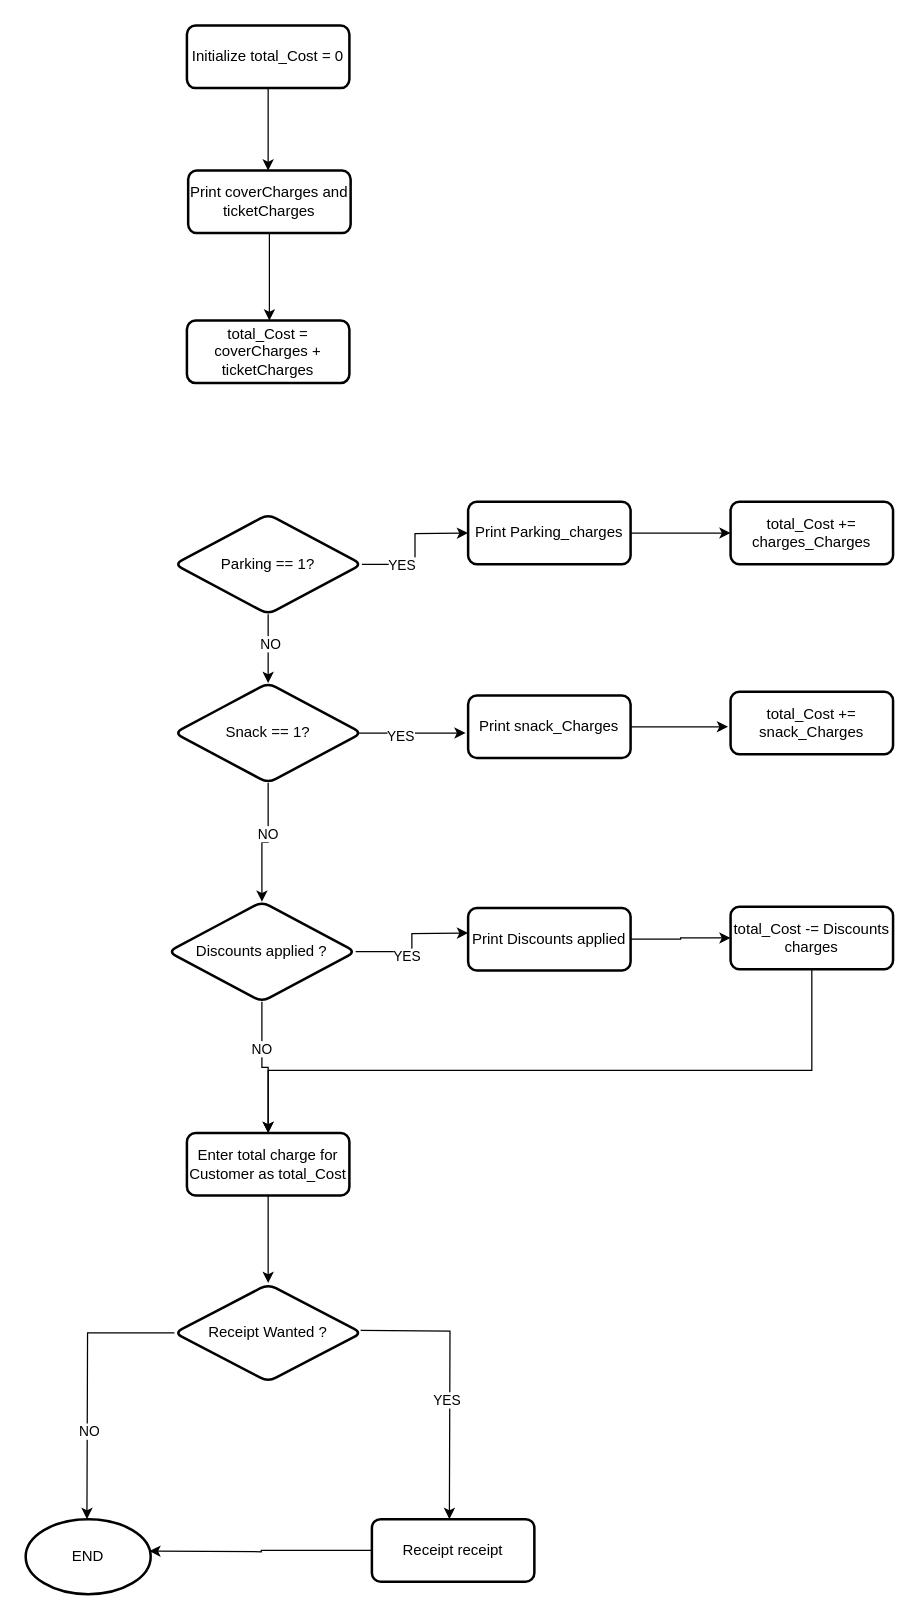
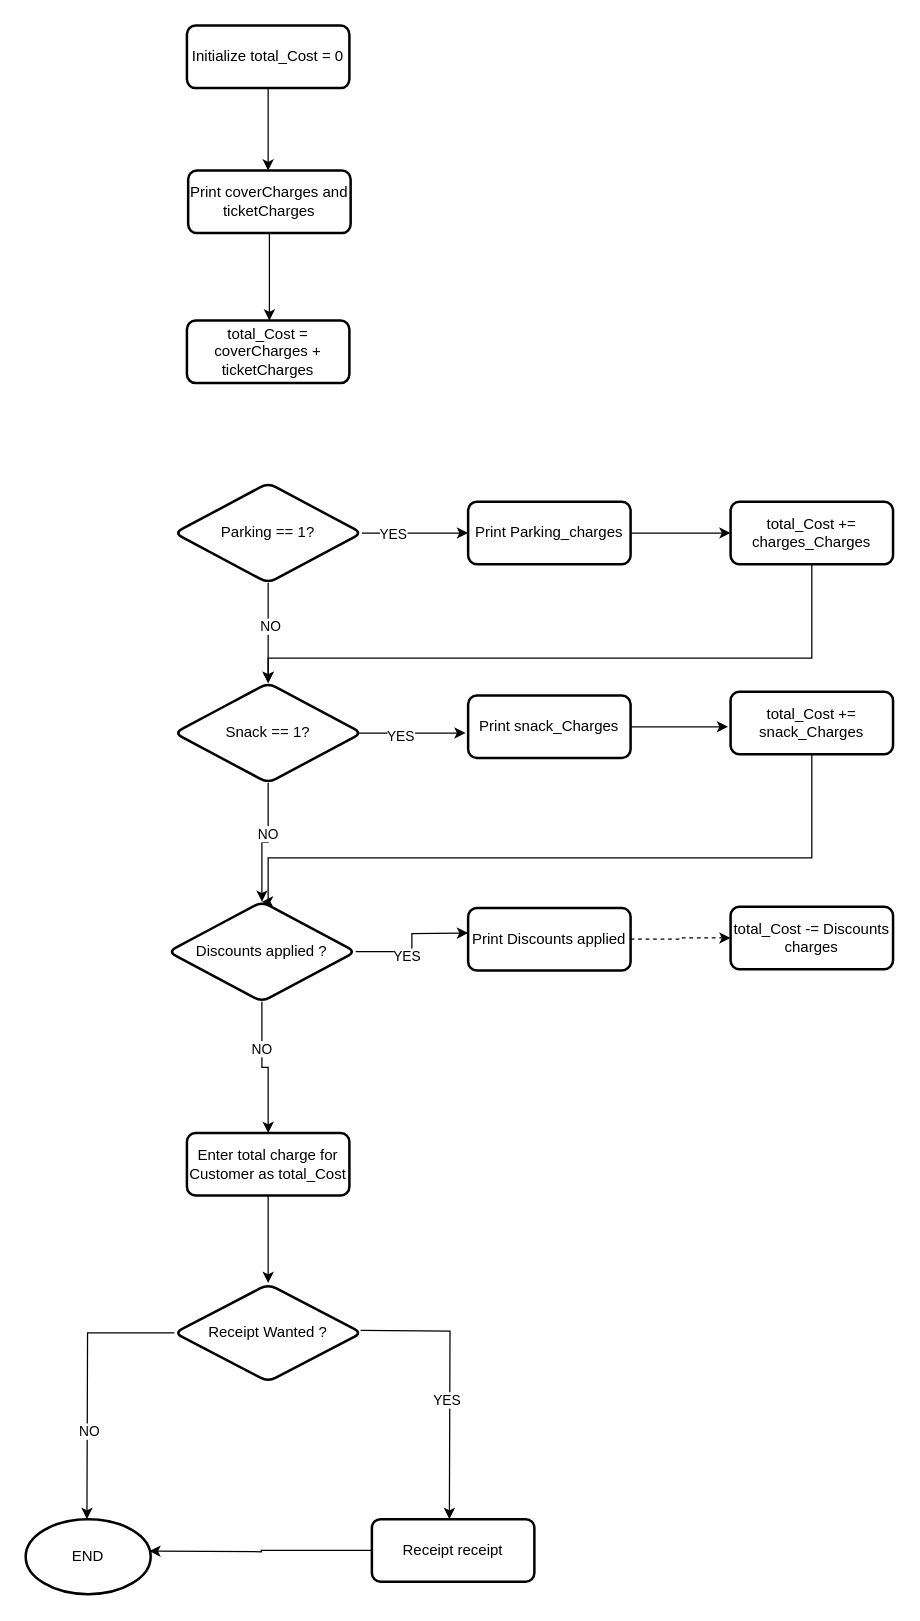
(268, 564) -> (268, 533)
none -> (589, 658)
none -> (570, 858)
(677, 939) -> (677, 939)
(593, 1071) -> none
